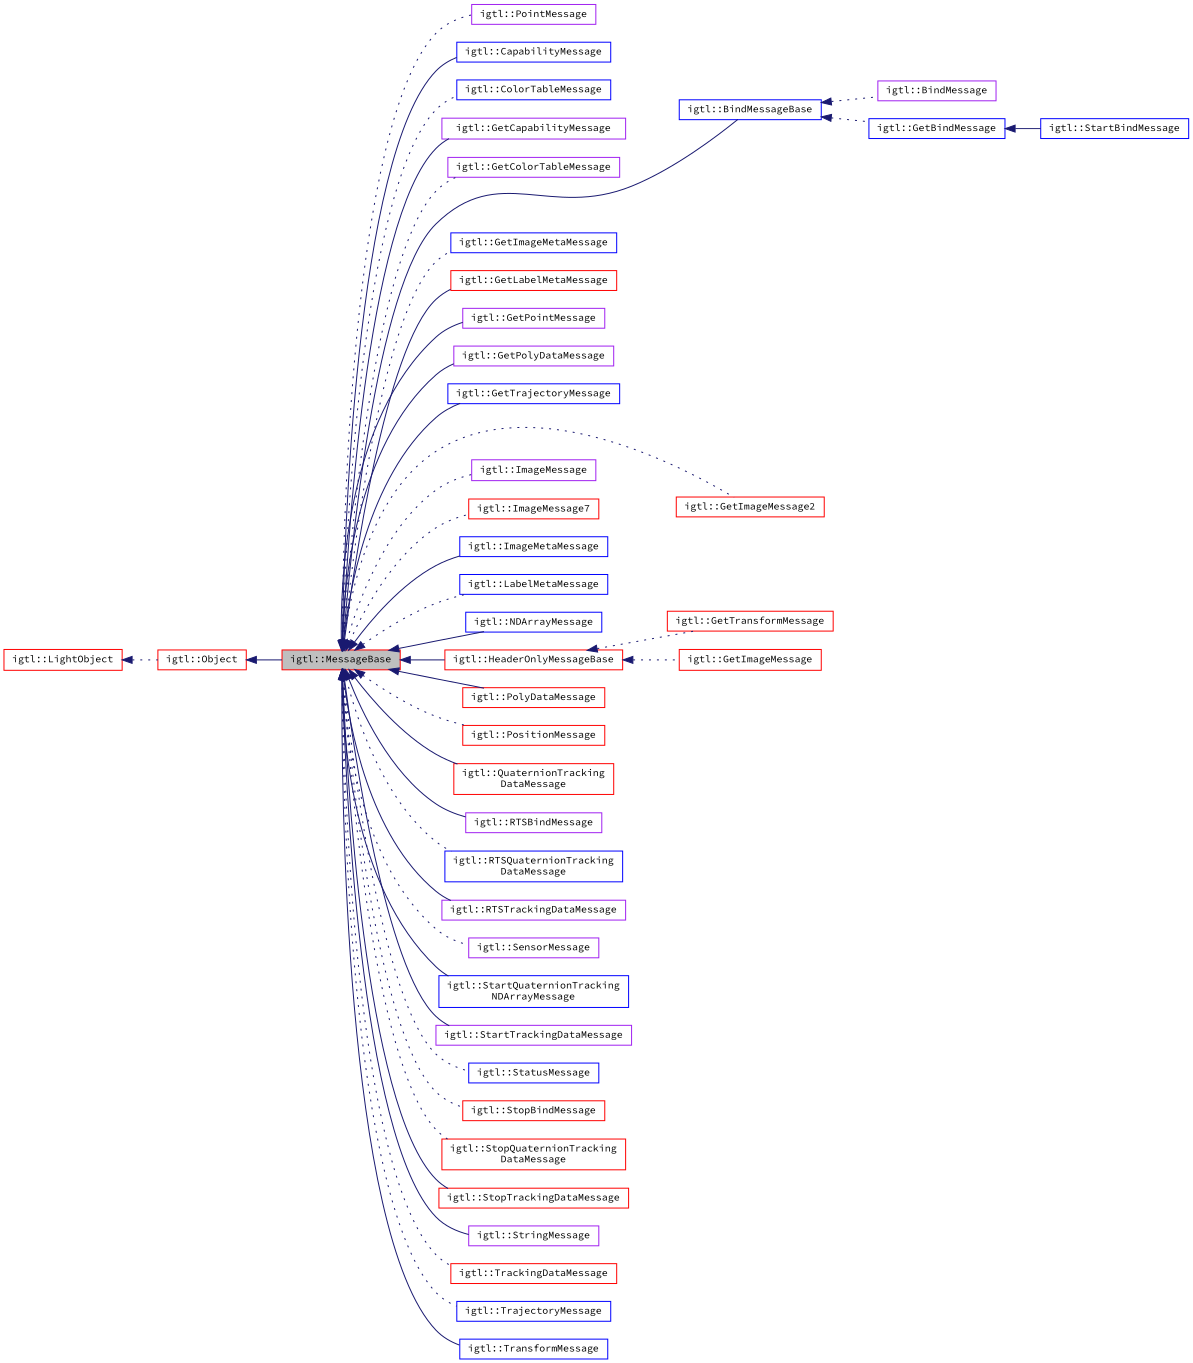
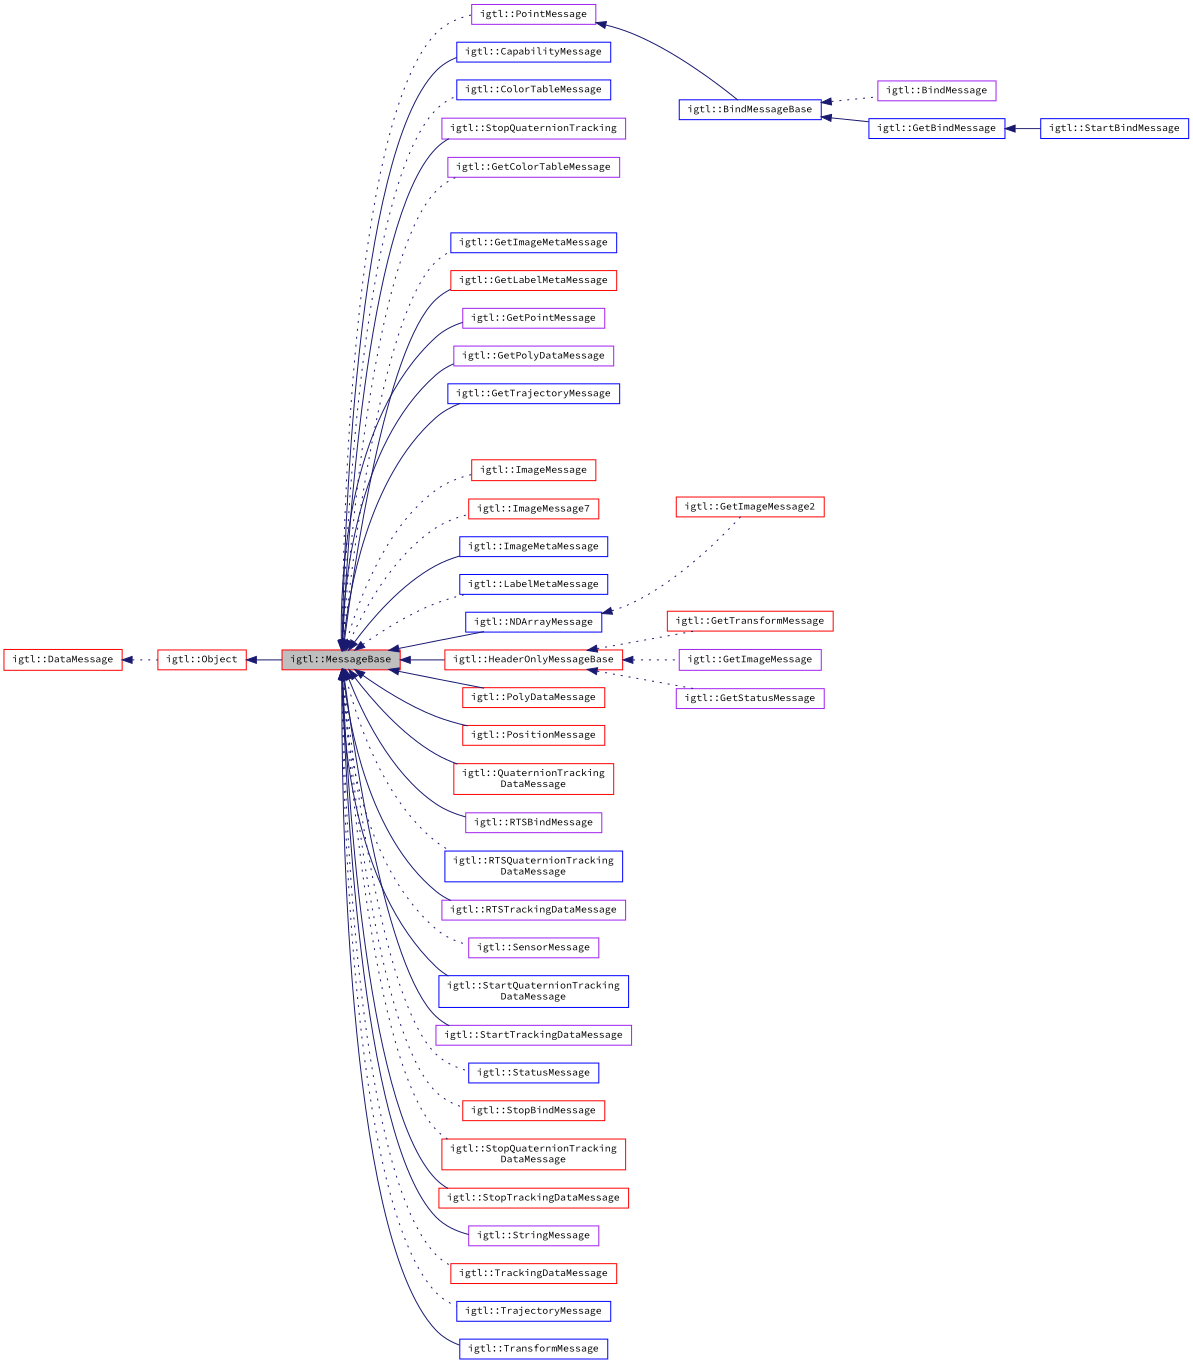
(850, 120) -> (850, 120)
(534, 129) -> (534, 129)
(411, 267) -> (675, 56)
(482, 433) -> (682, 571)
(534, 470) -> (534, 470)
(63, 660) -> (63, 660)
(750, 660) -> (750, 660)
none -> (750, 699)
(413, 706) -> (413, 706)
(534, 992) -> (534, 992)
